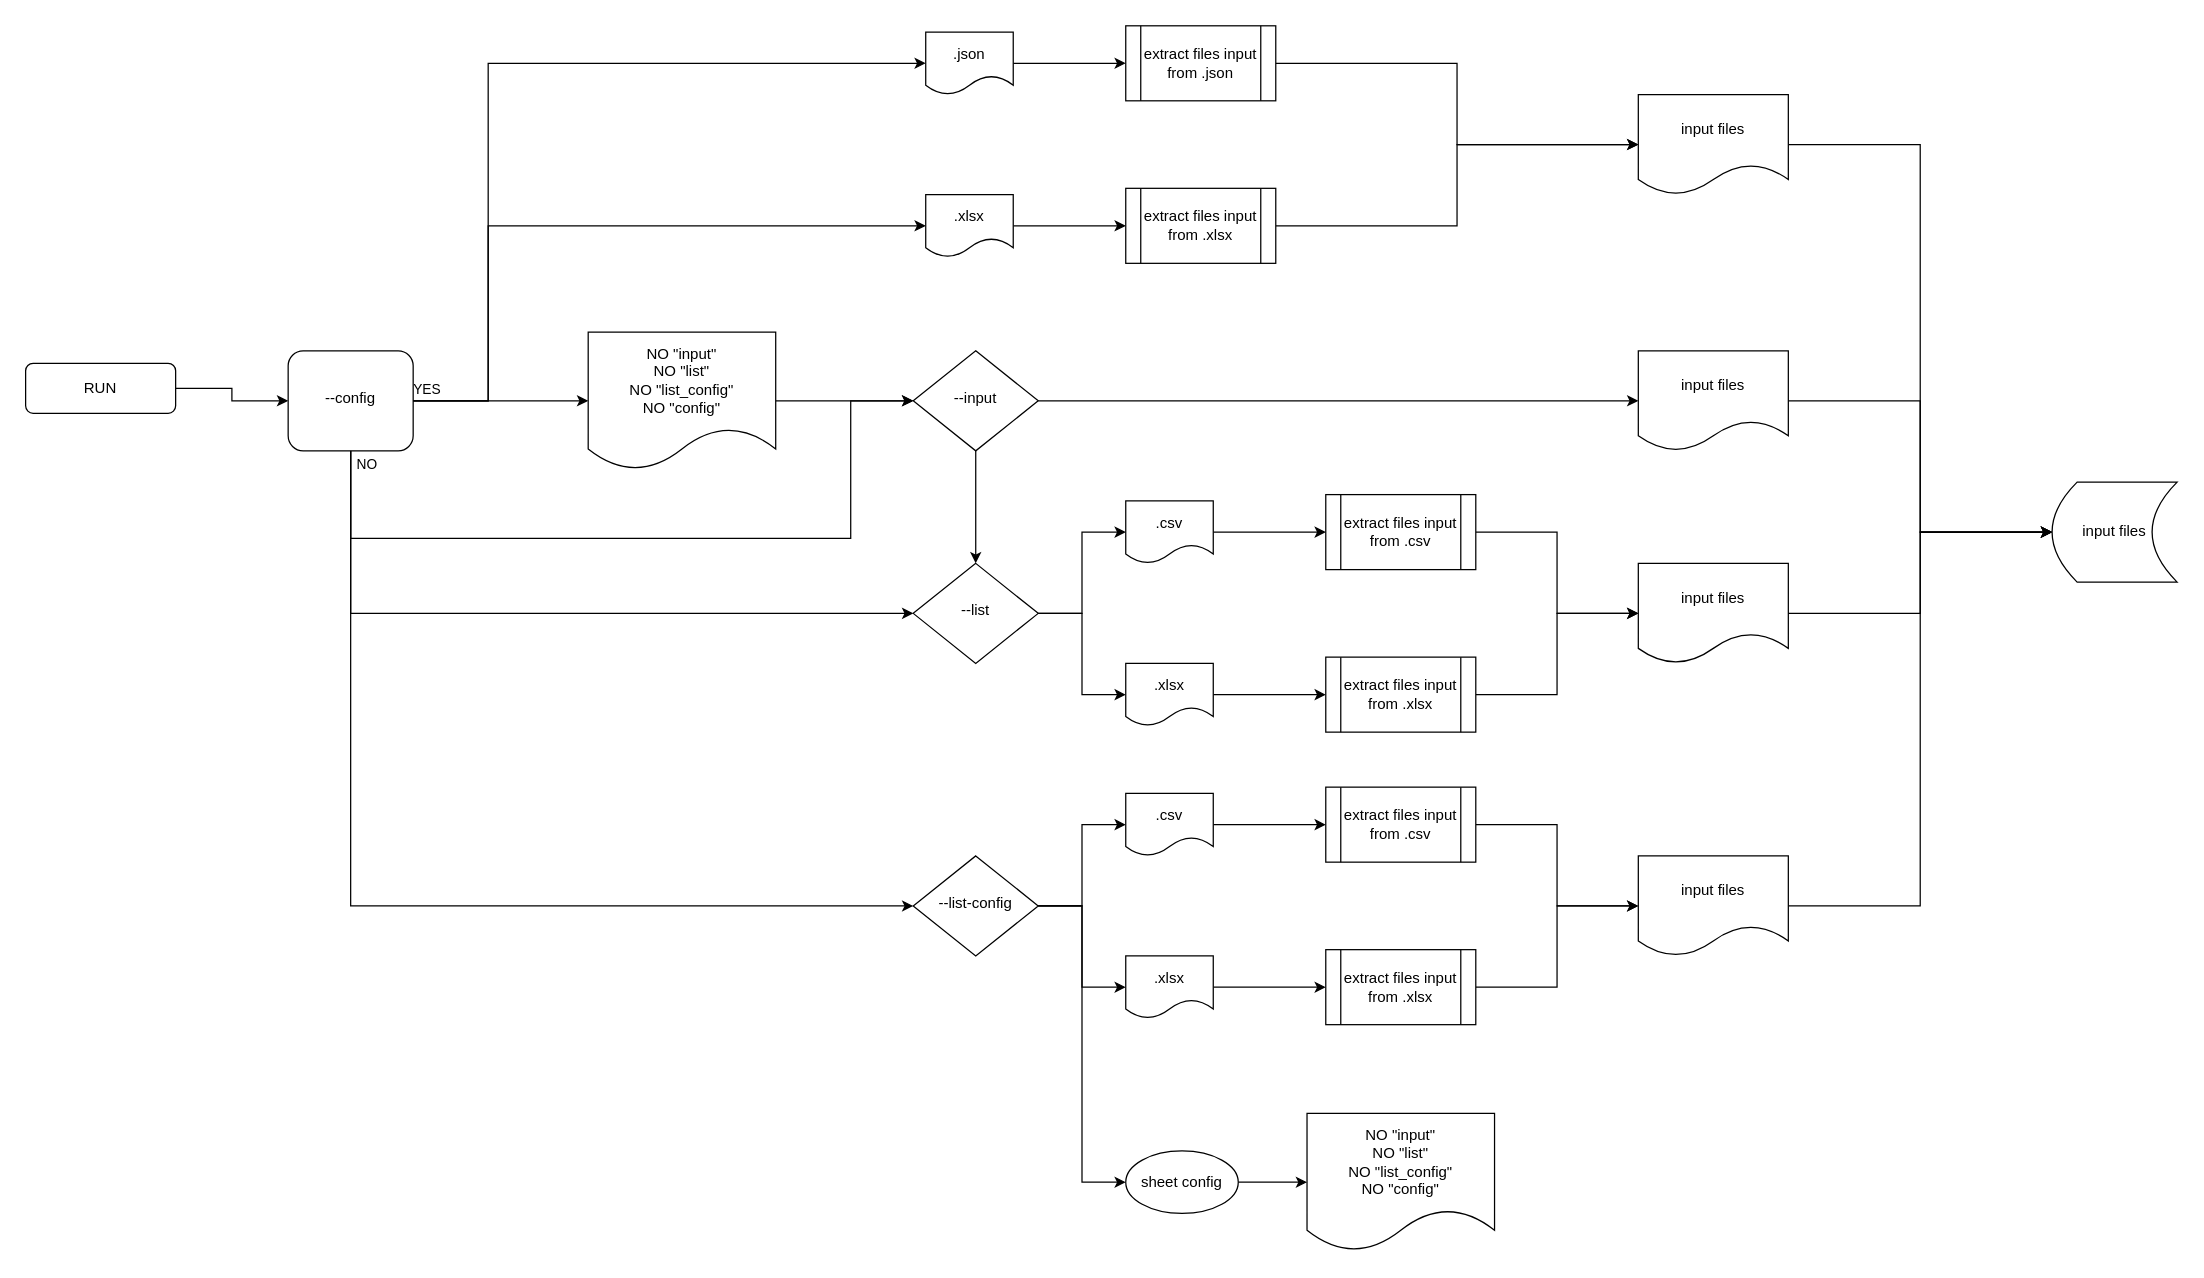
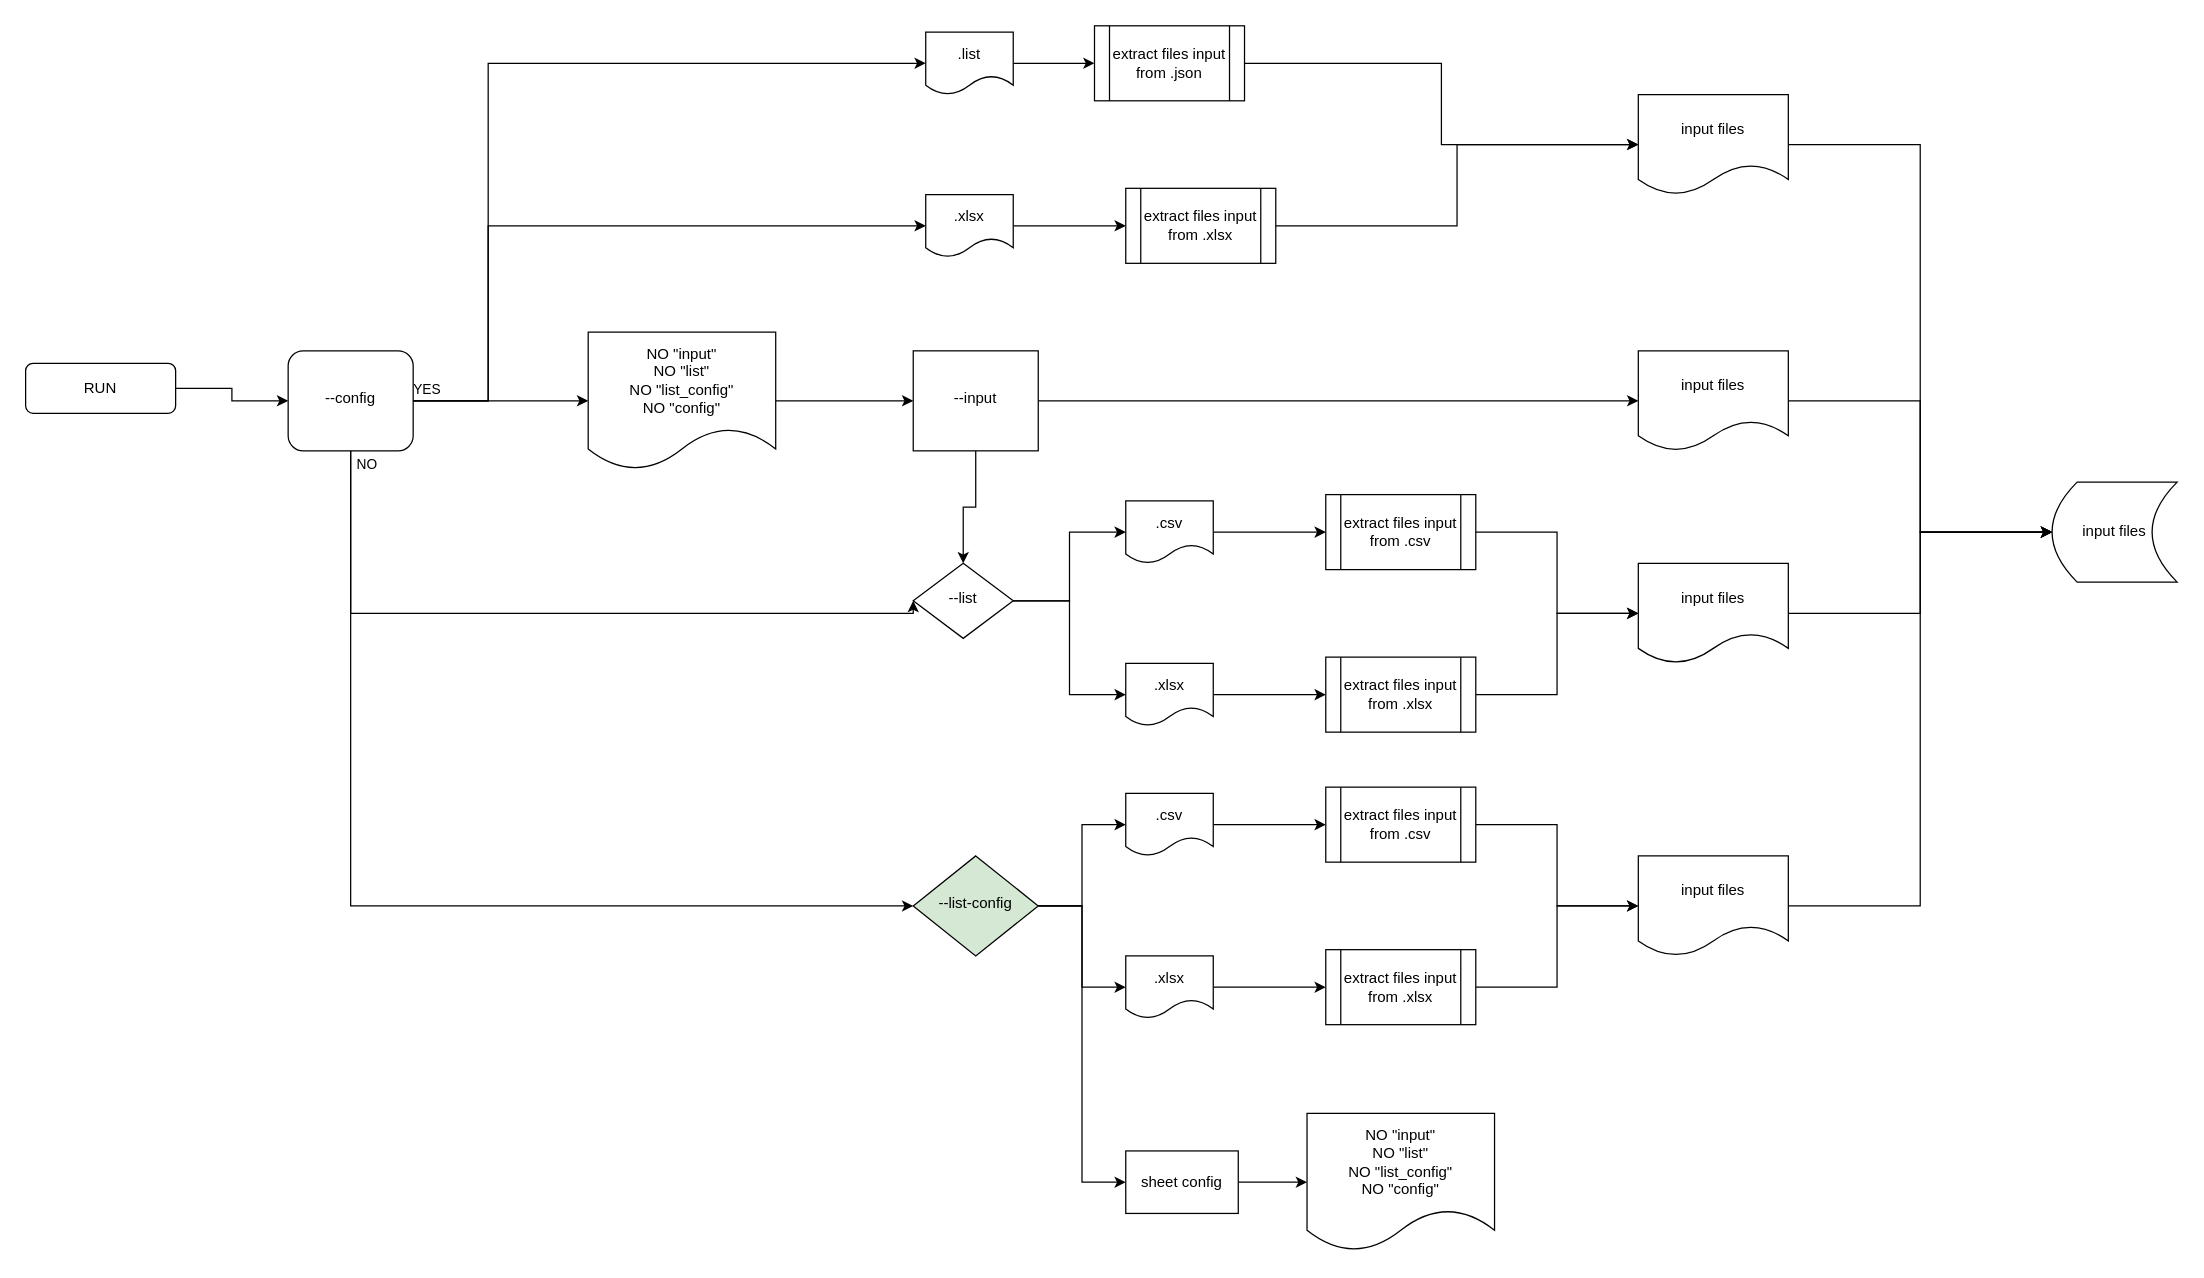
(969, 54) -> (969, 54)
(1201, 63) -> (1169, 63)
(976, 401) -> (976, 401)
(669, 538) -> none
(976, 613) -> (963, 601)
(976, 906) -> (976, 906)
(1182, 1182) -> (1182, 1182)
